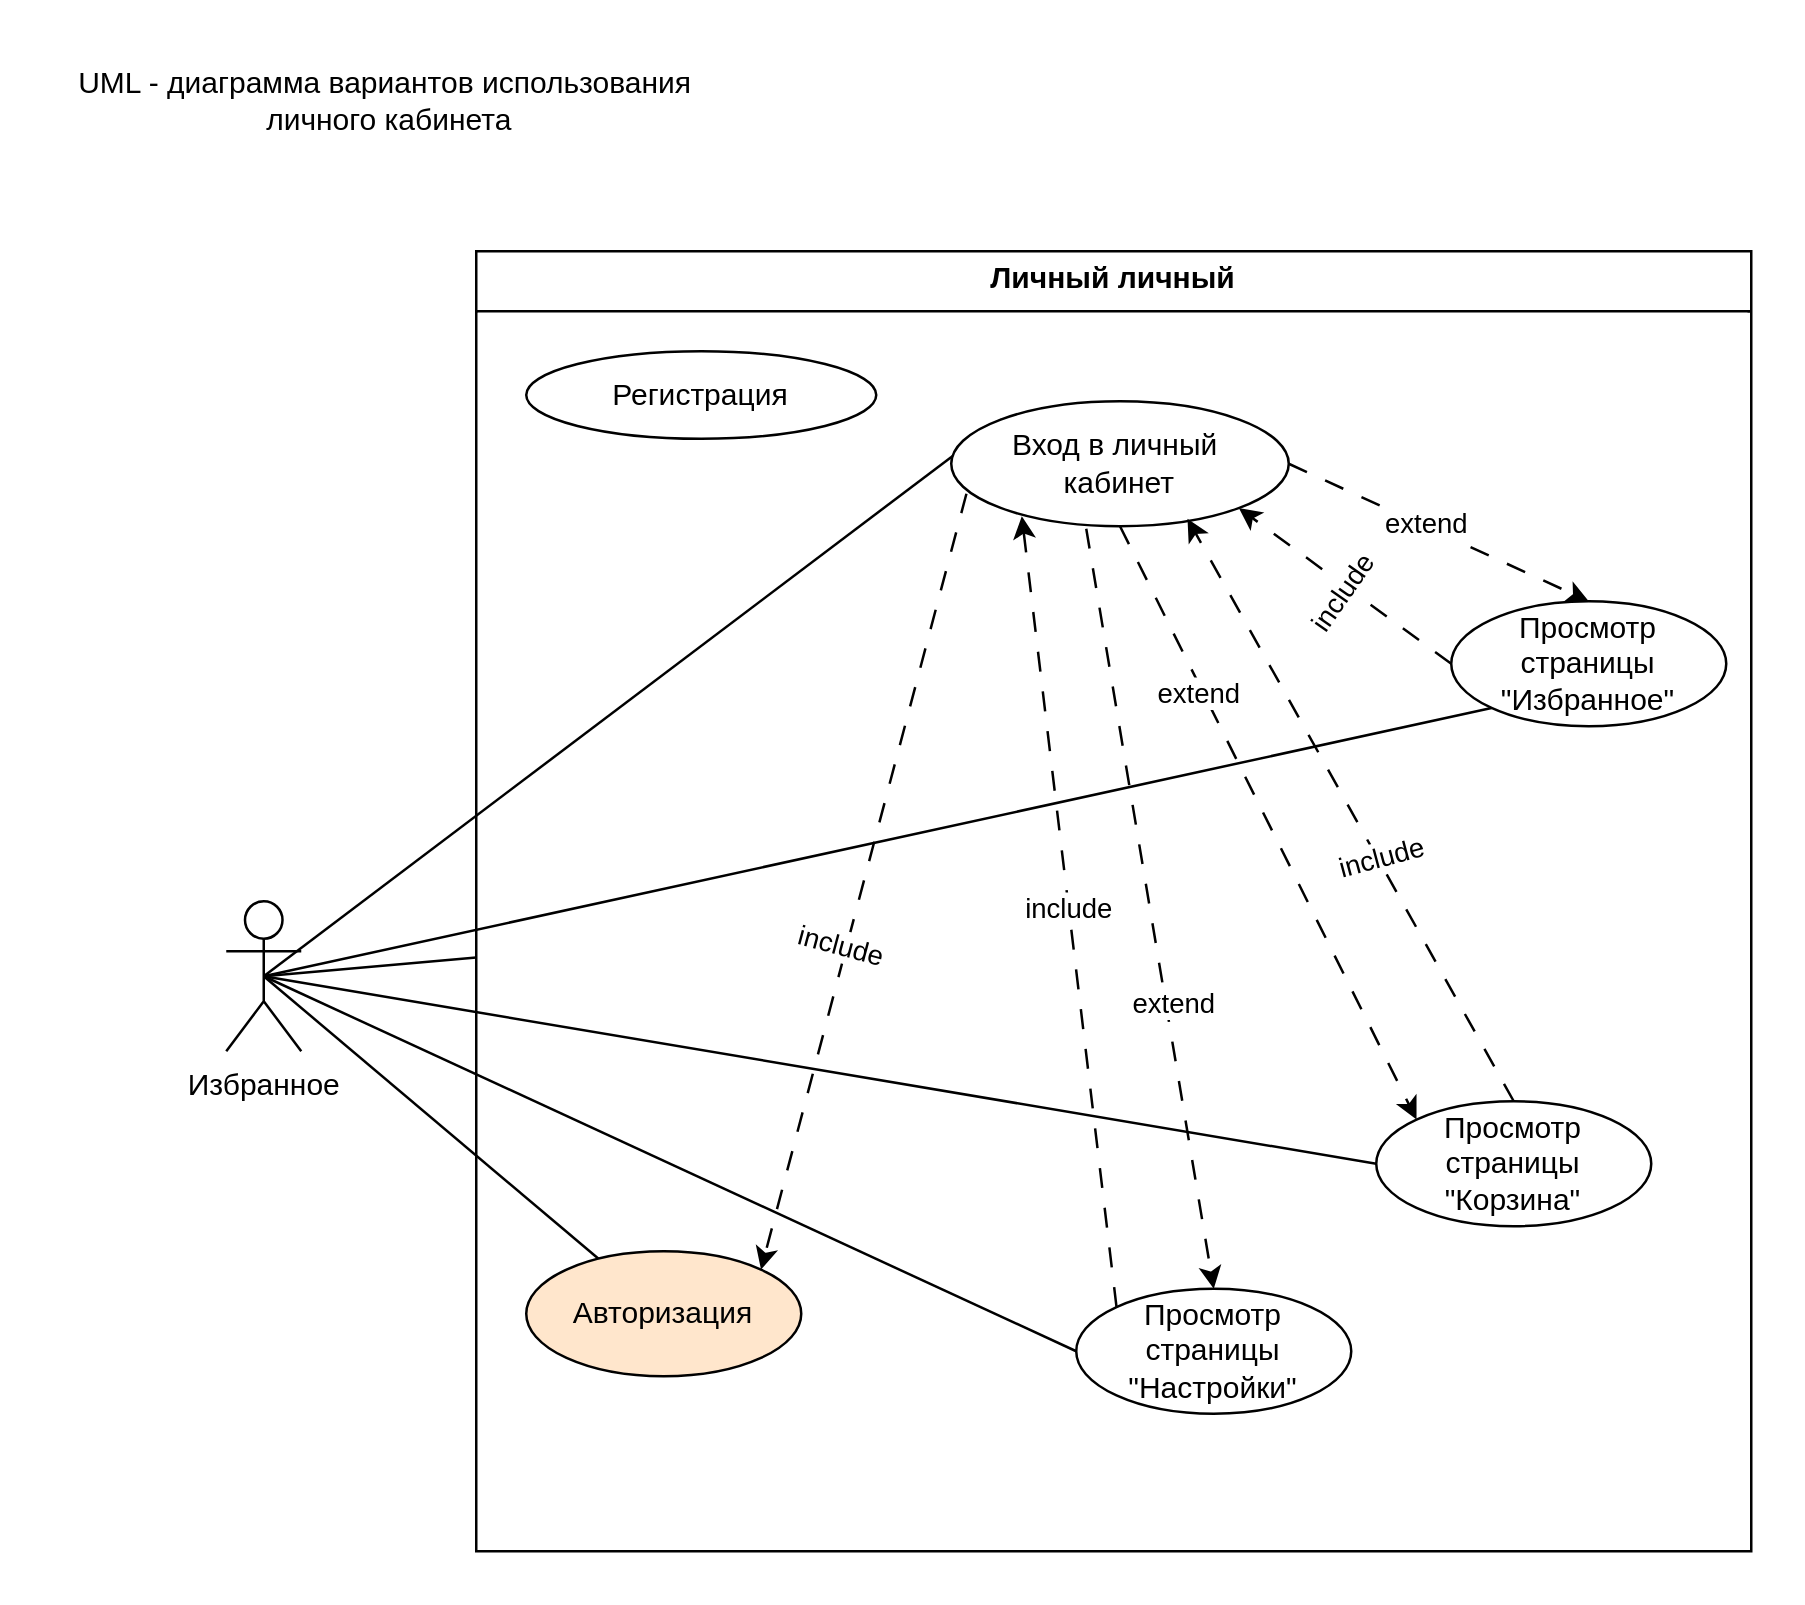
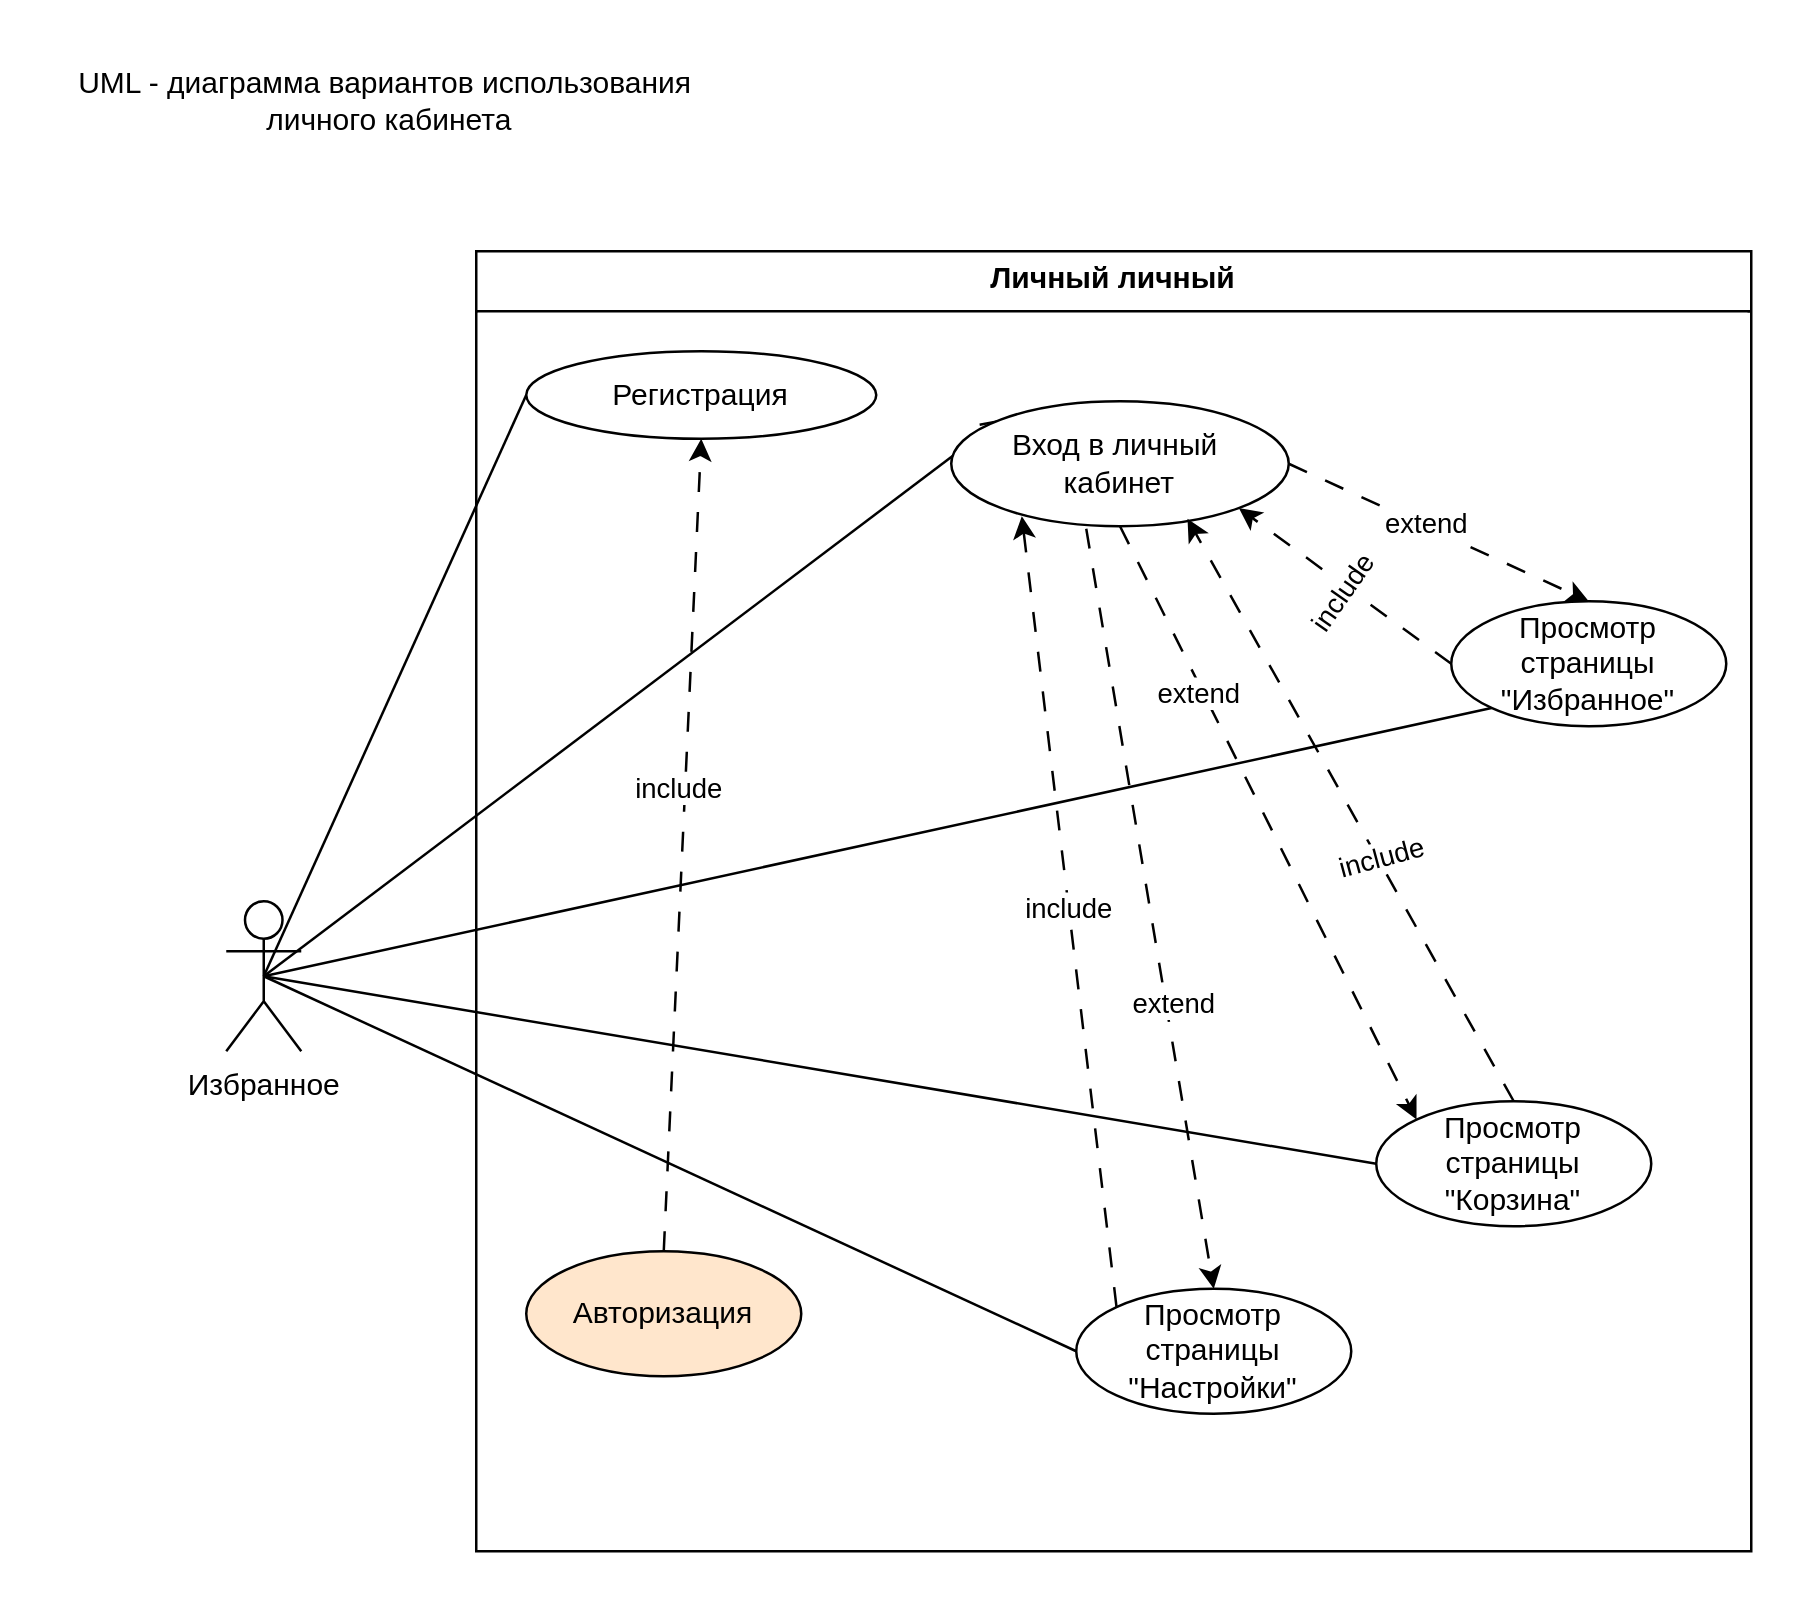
(997, 422) -> (931, 472)
none -> (685, 797)
(843, 961) -> none
(383, 966) -> (401, 671)
(438, 1123) -> none
